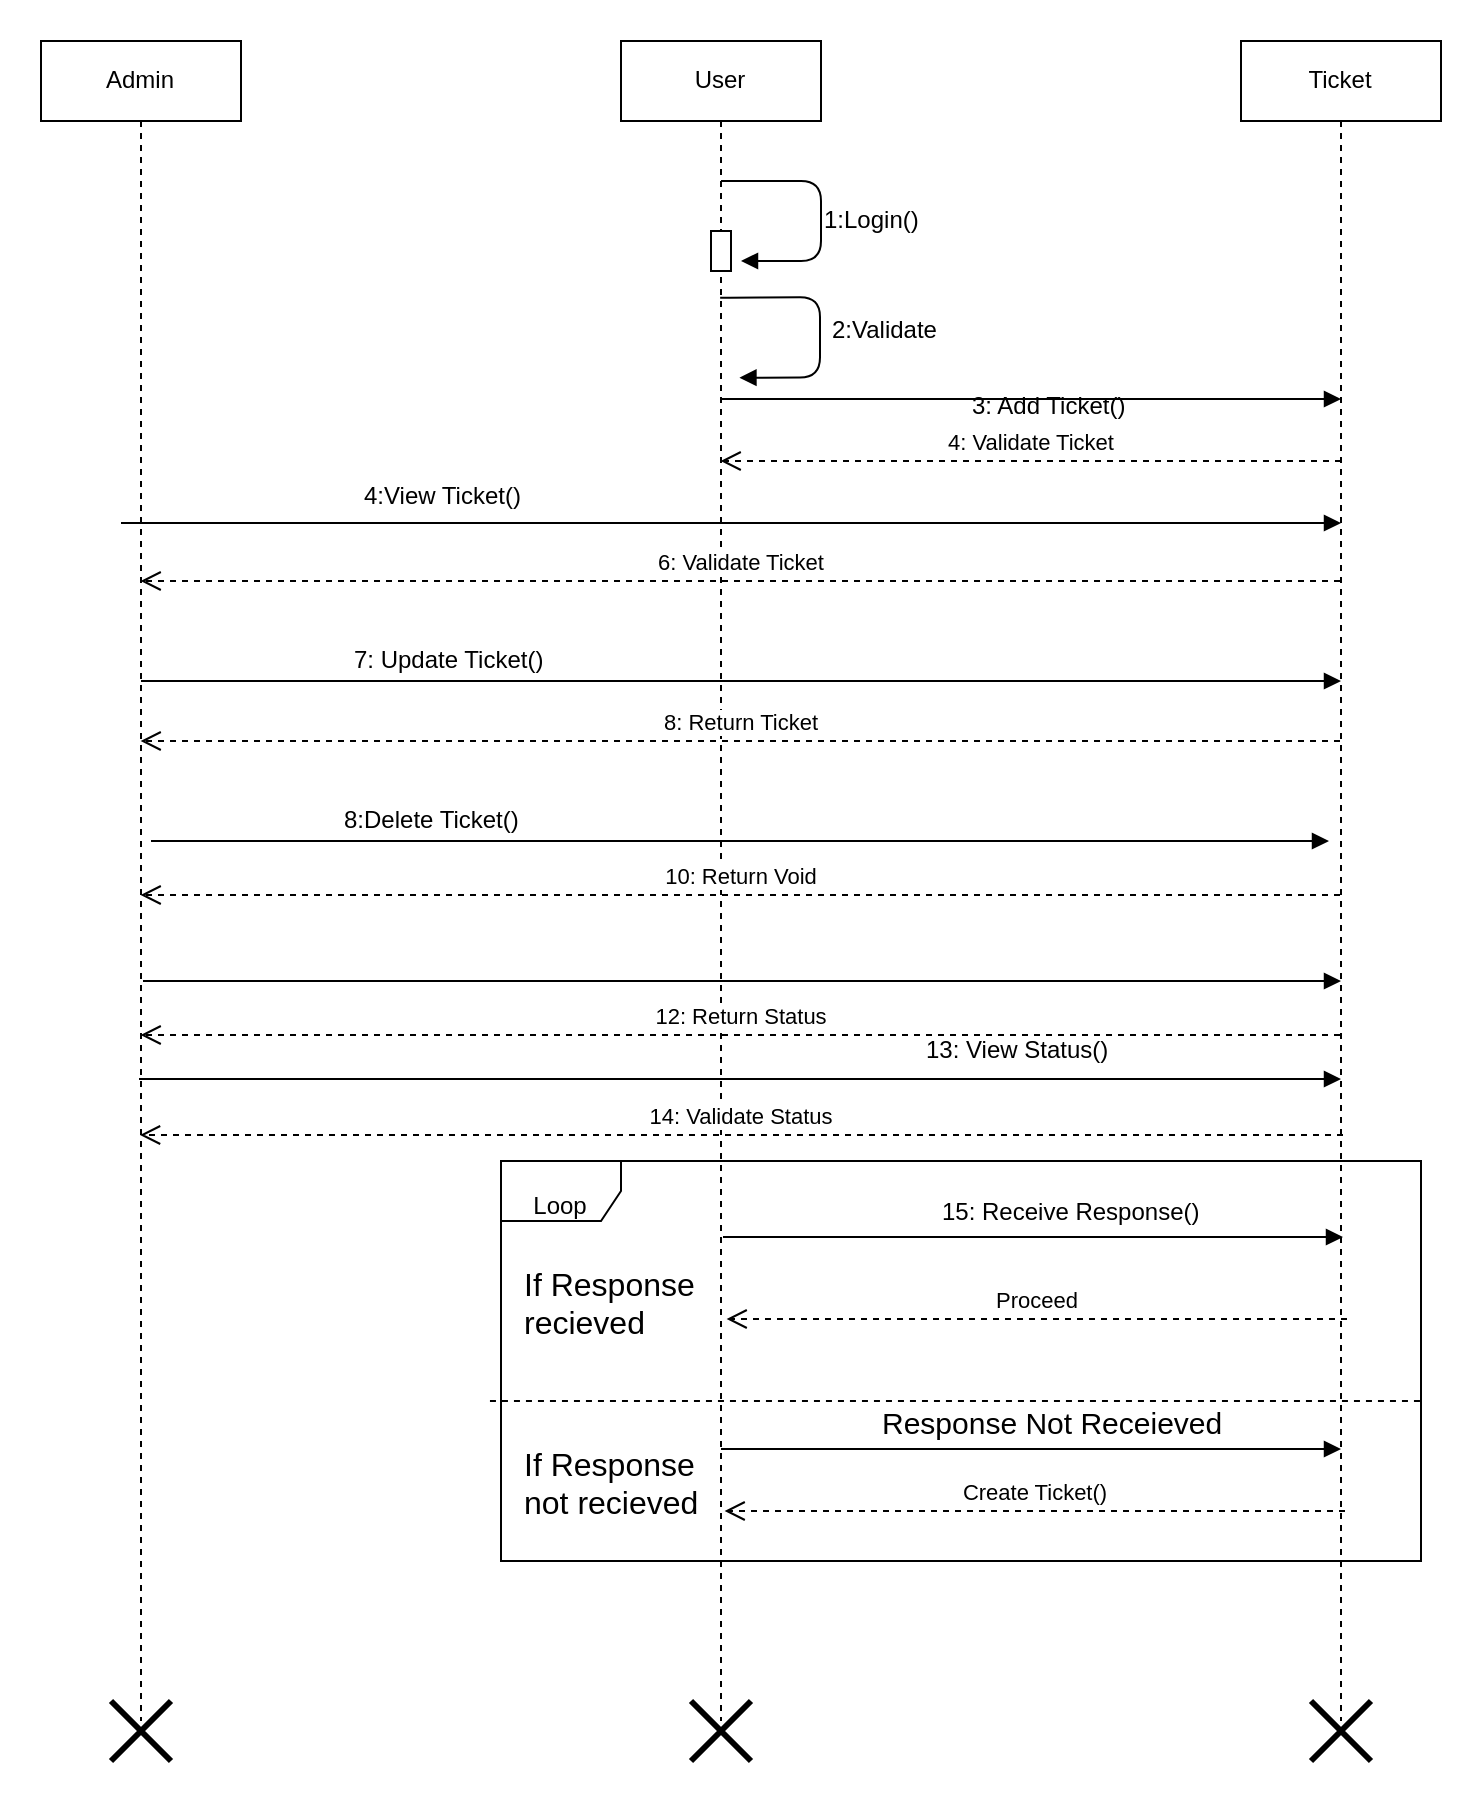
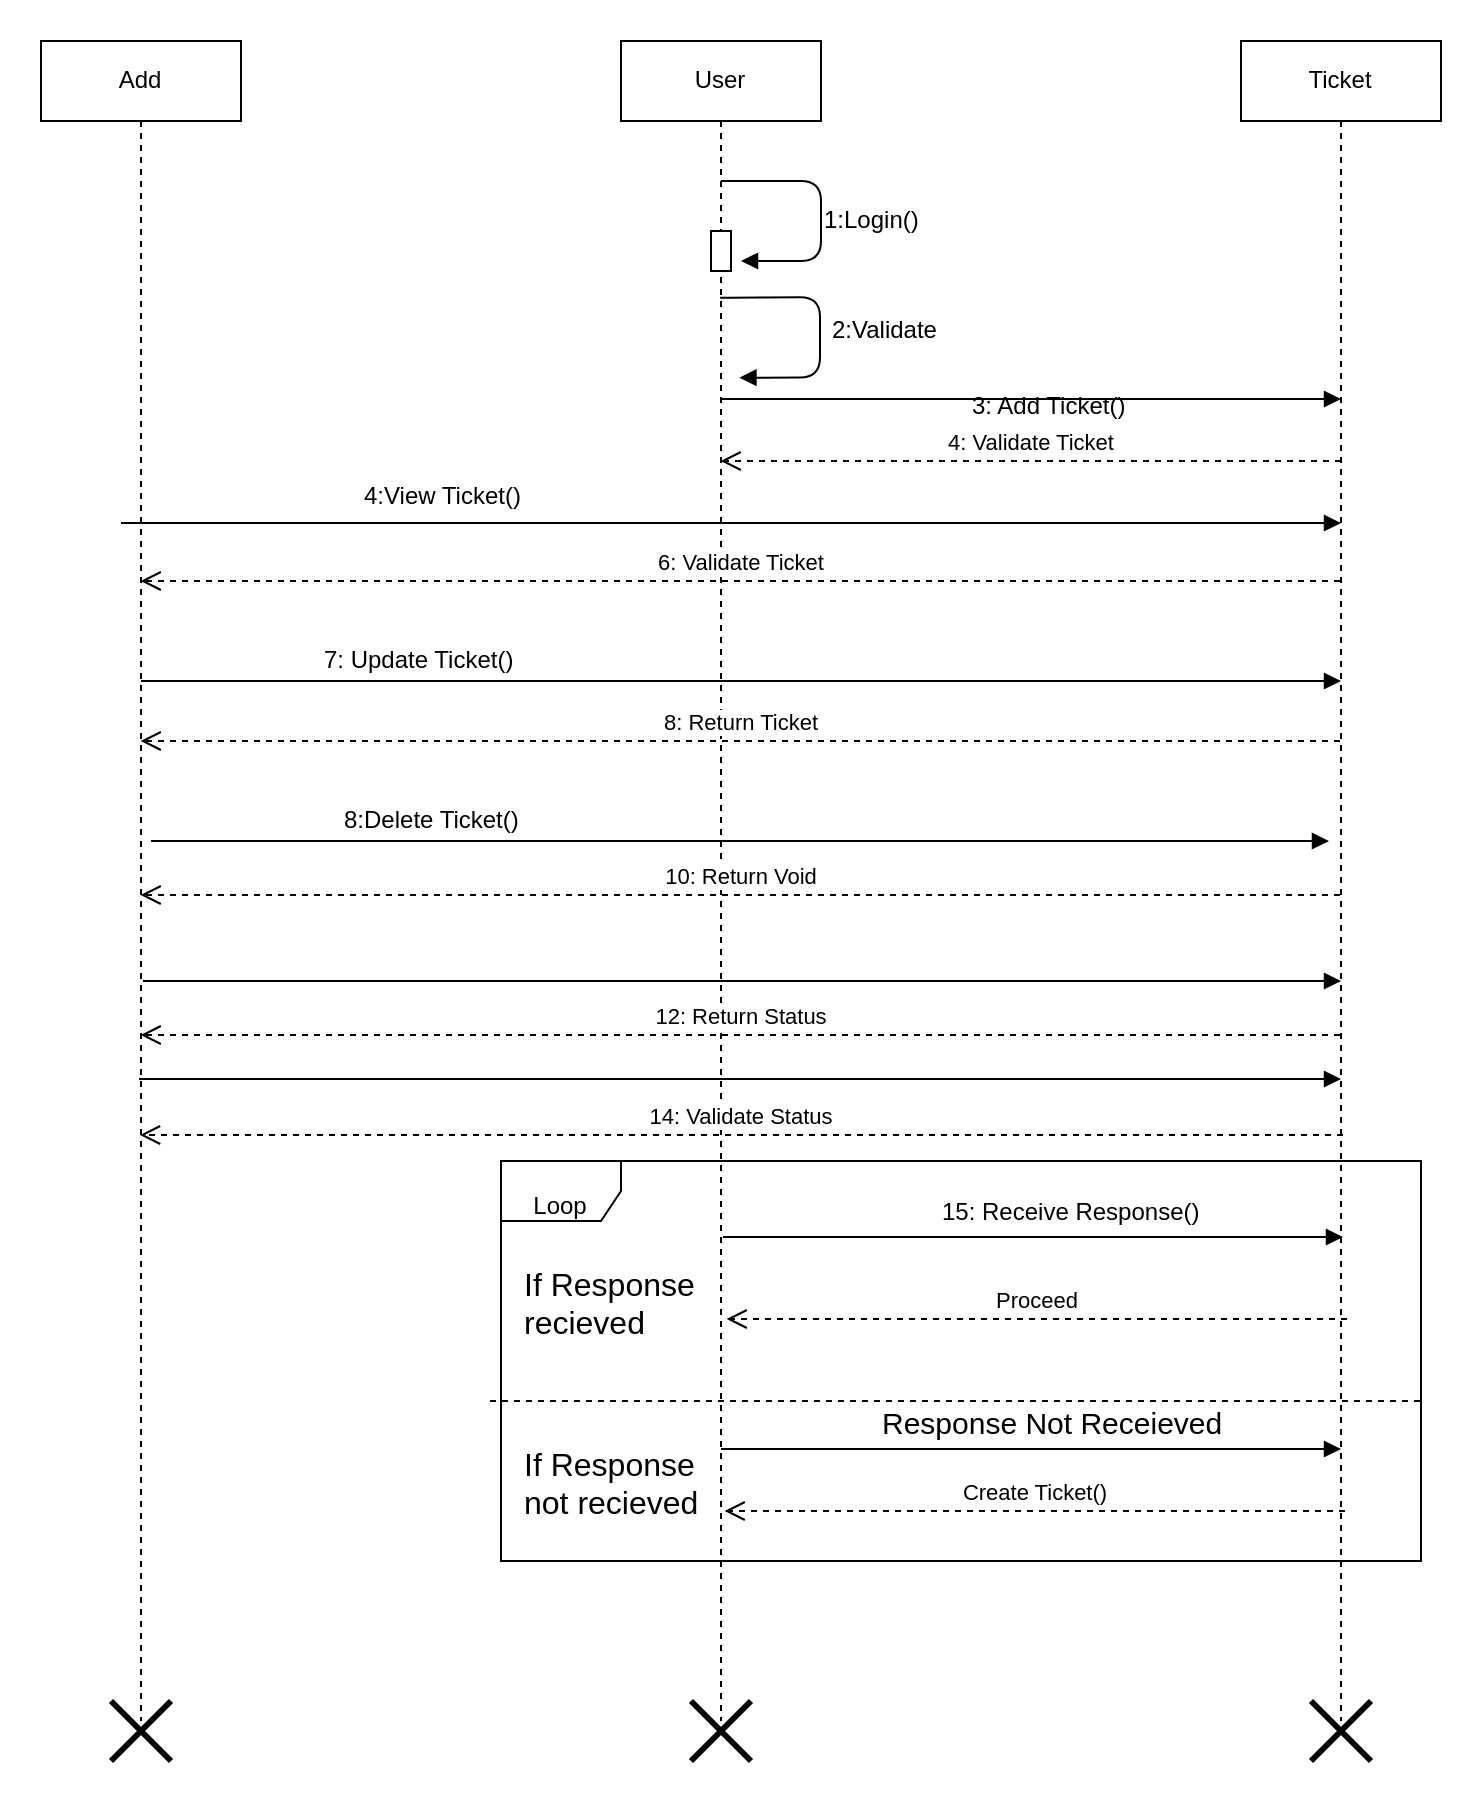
(141, 81) -> (141, 81)
(461, 661) -> (431, 661)
(1033, 1051) -> none
